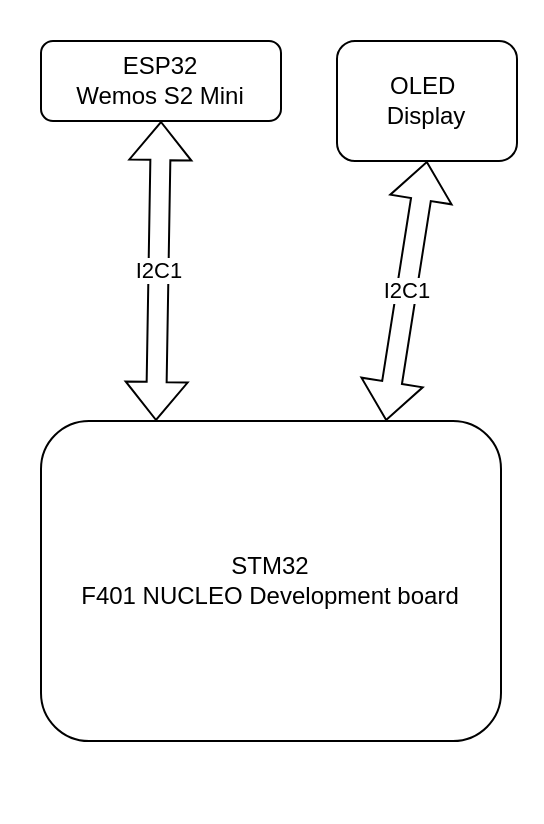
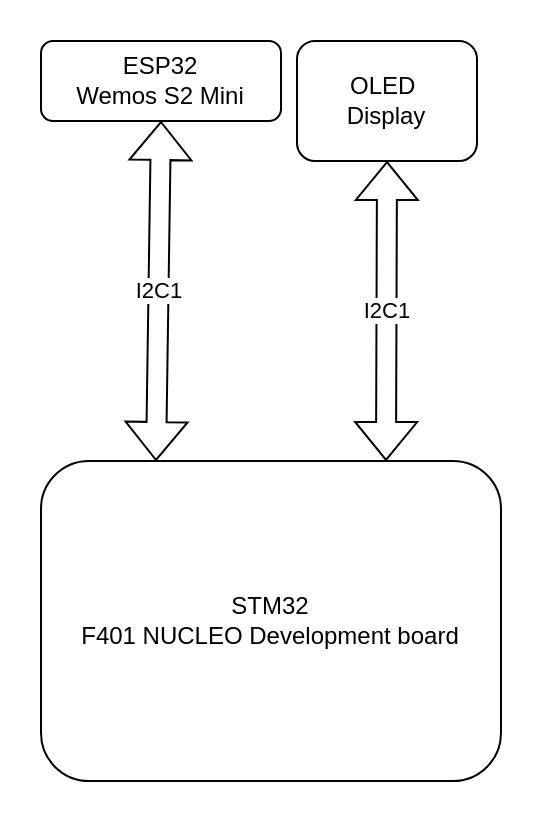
(427, 101) -> (387, 101)
(271, 581) -> (271, 621)
